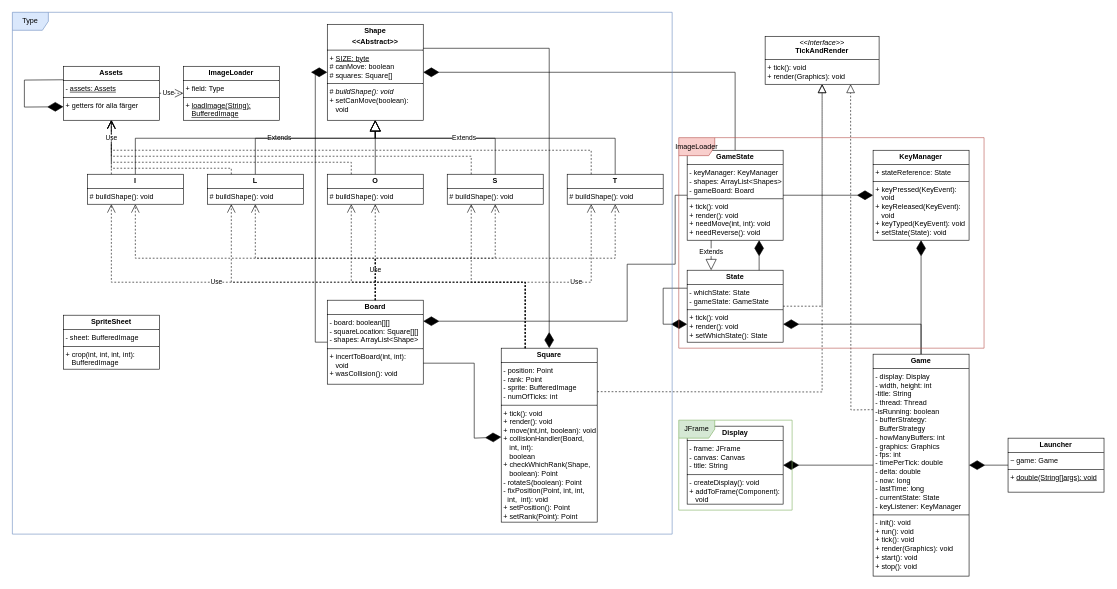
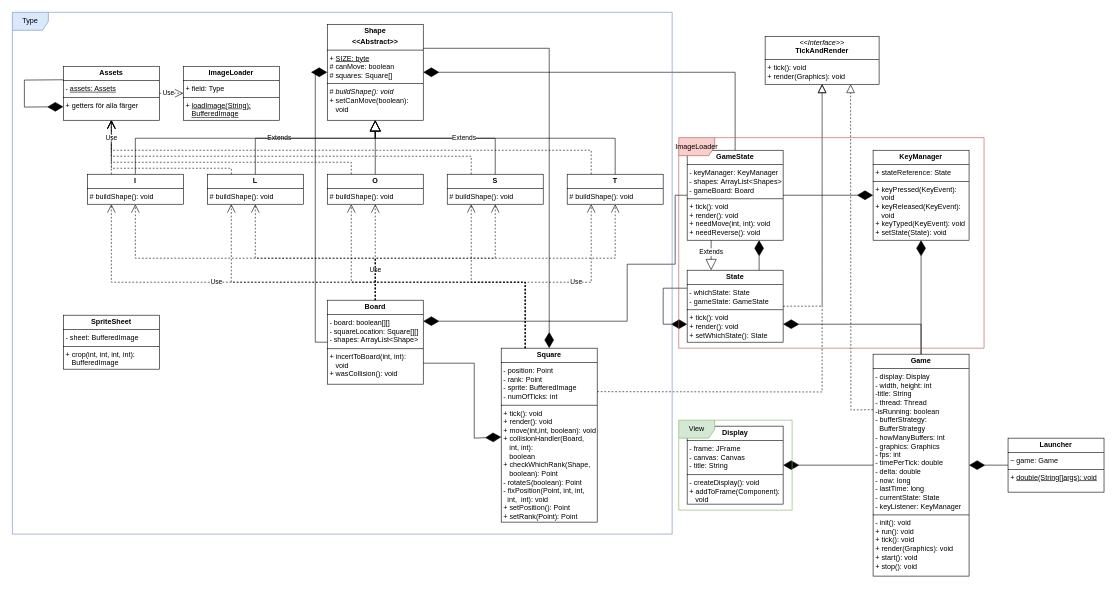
(697, 429) -> (697, 429)
